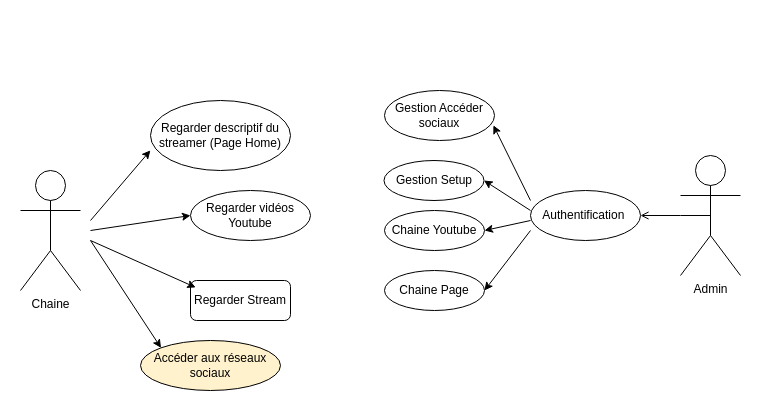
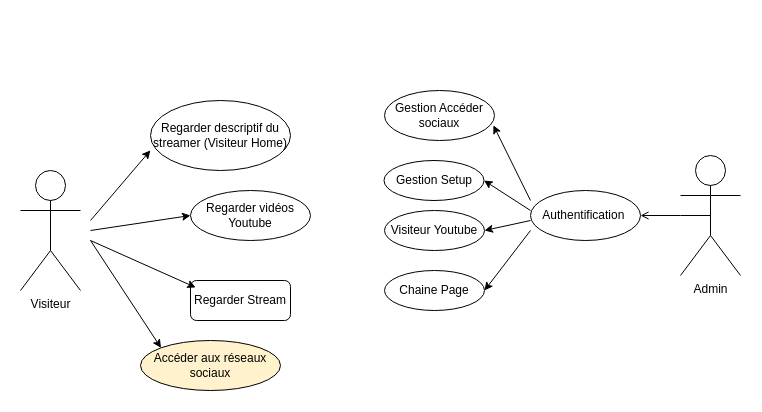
(221, 136) -> (221, 136)
(435, 231) -> (435, 231)
(51, 305) -> (51, 305)
